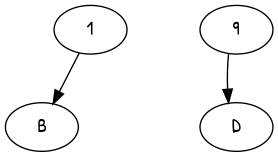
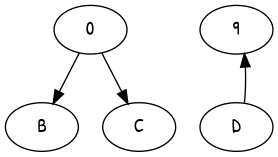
(91, 30) -> (91, 30)
(227, 71) -> (246, 85)
none -> (139, 127)
